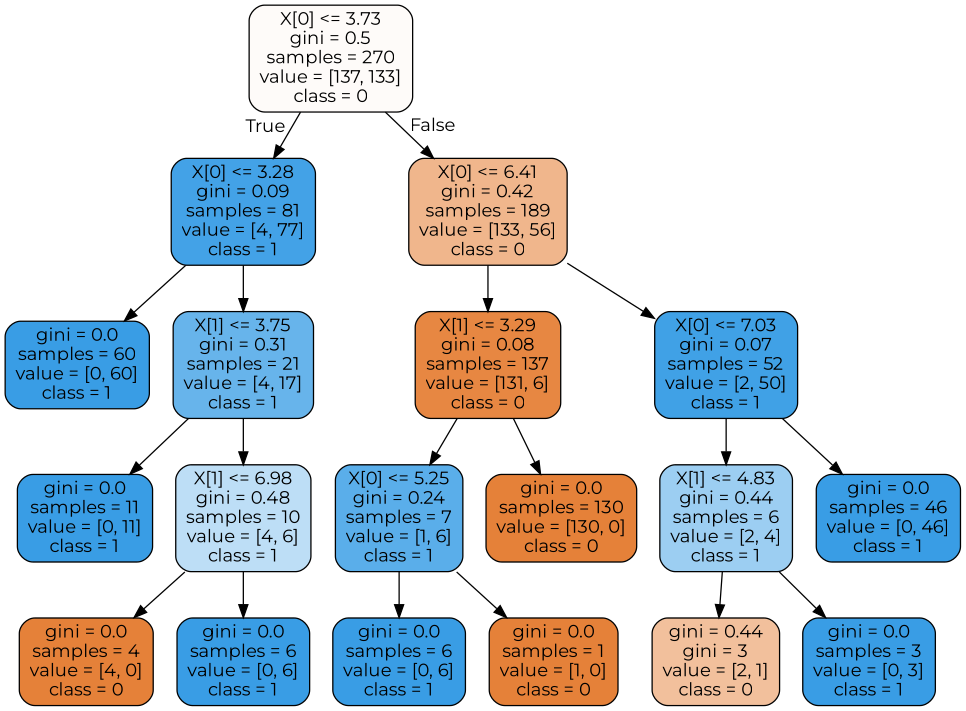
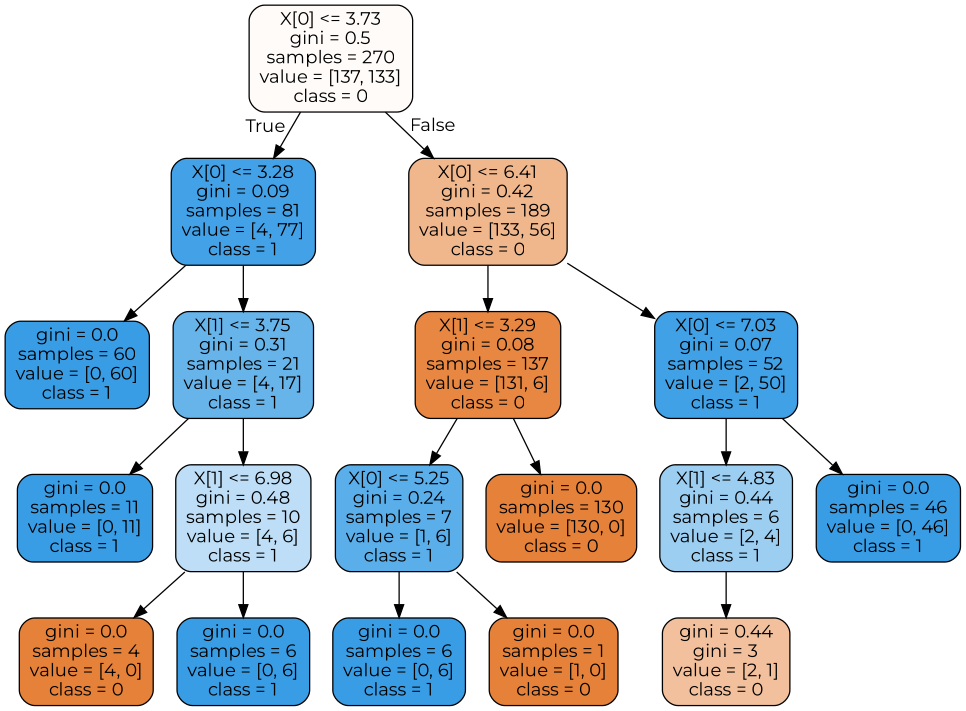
(869, 662) -> none
